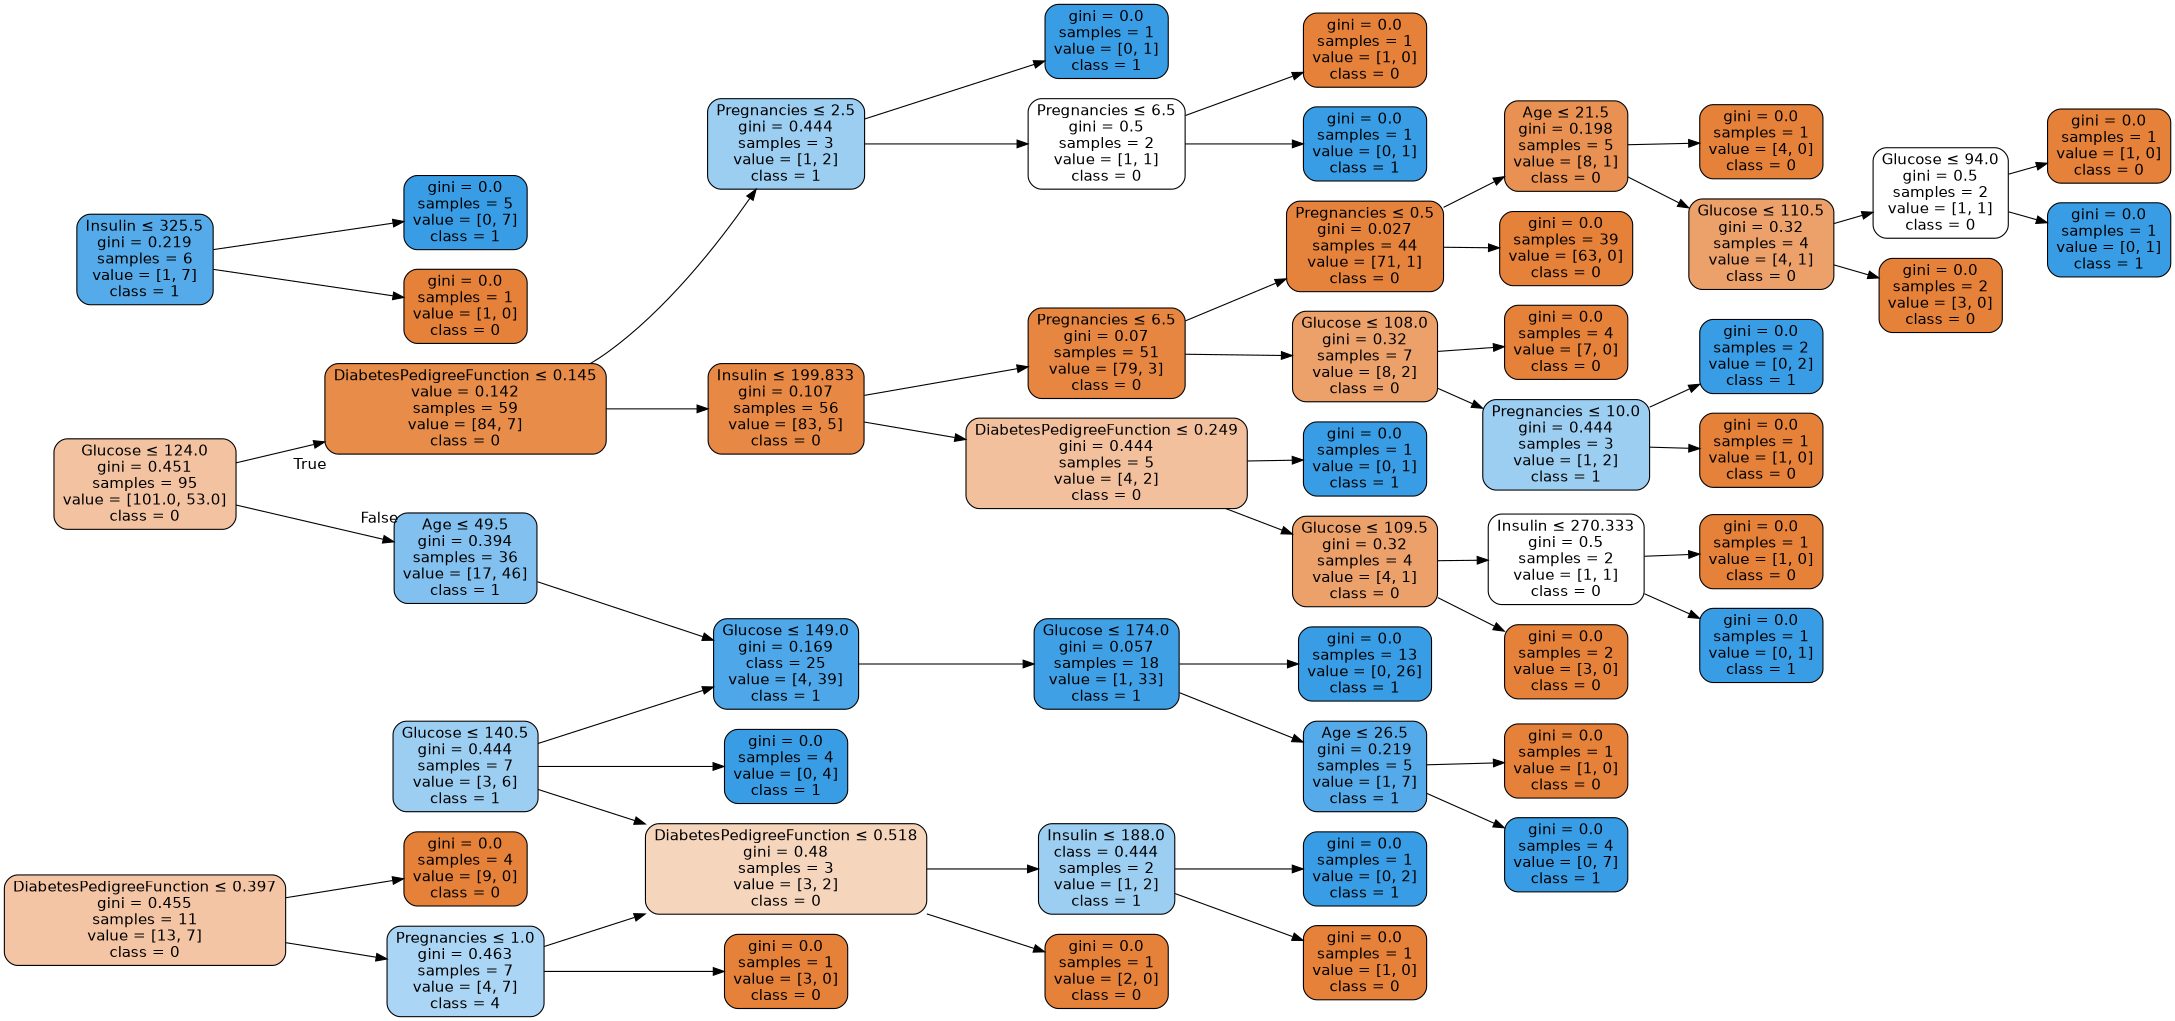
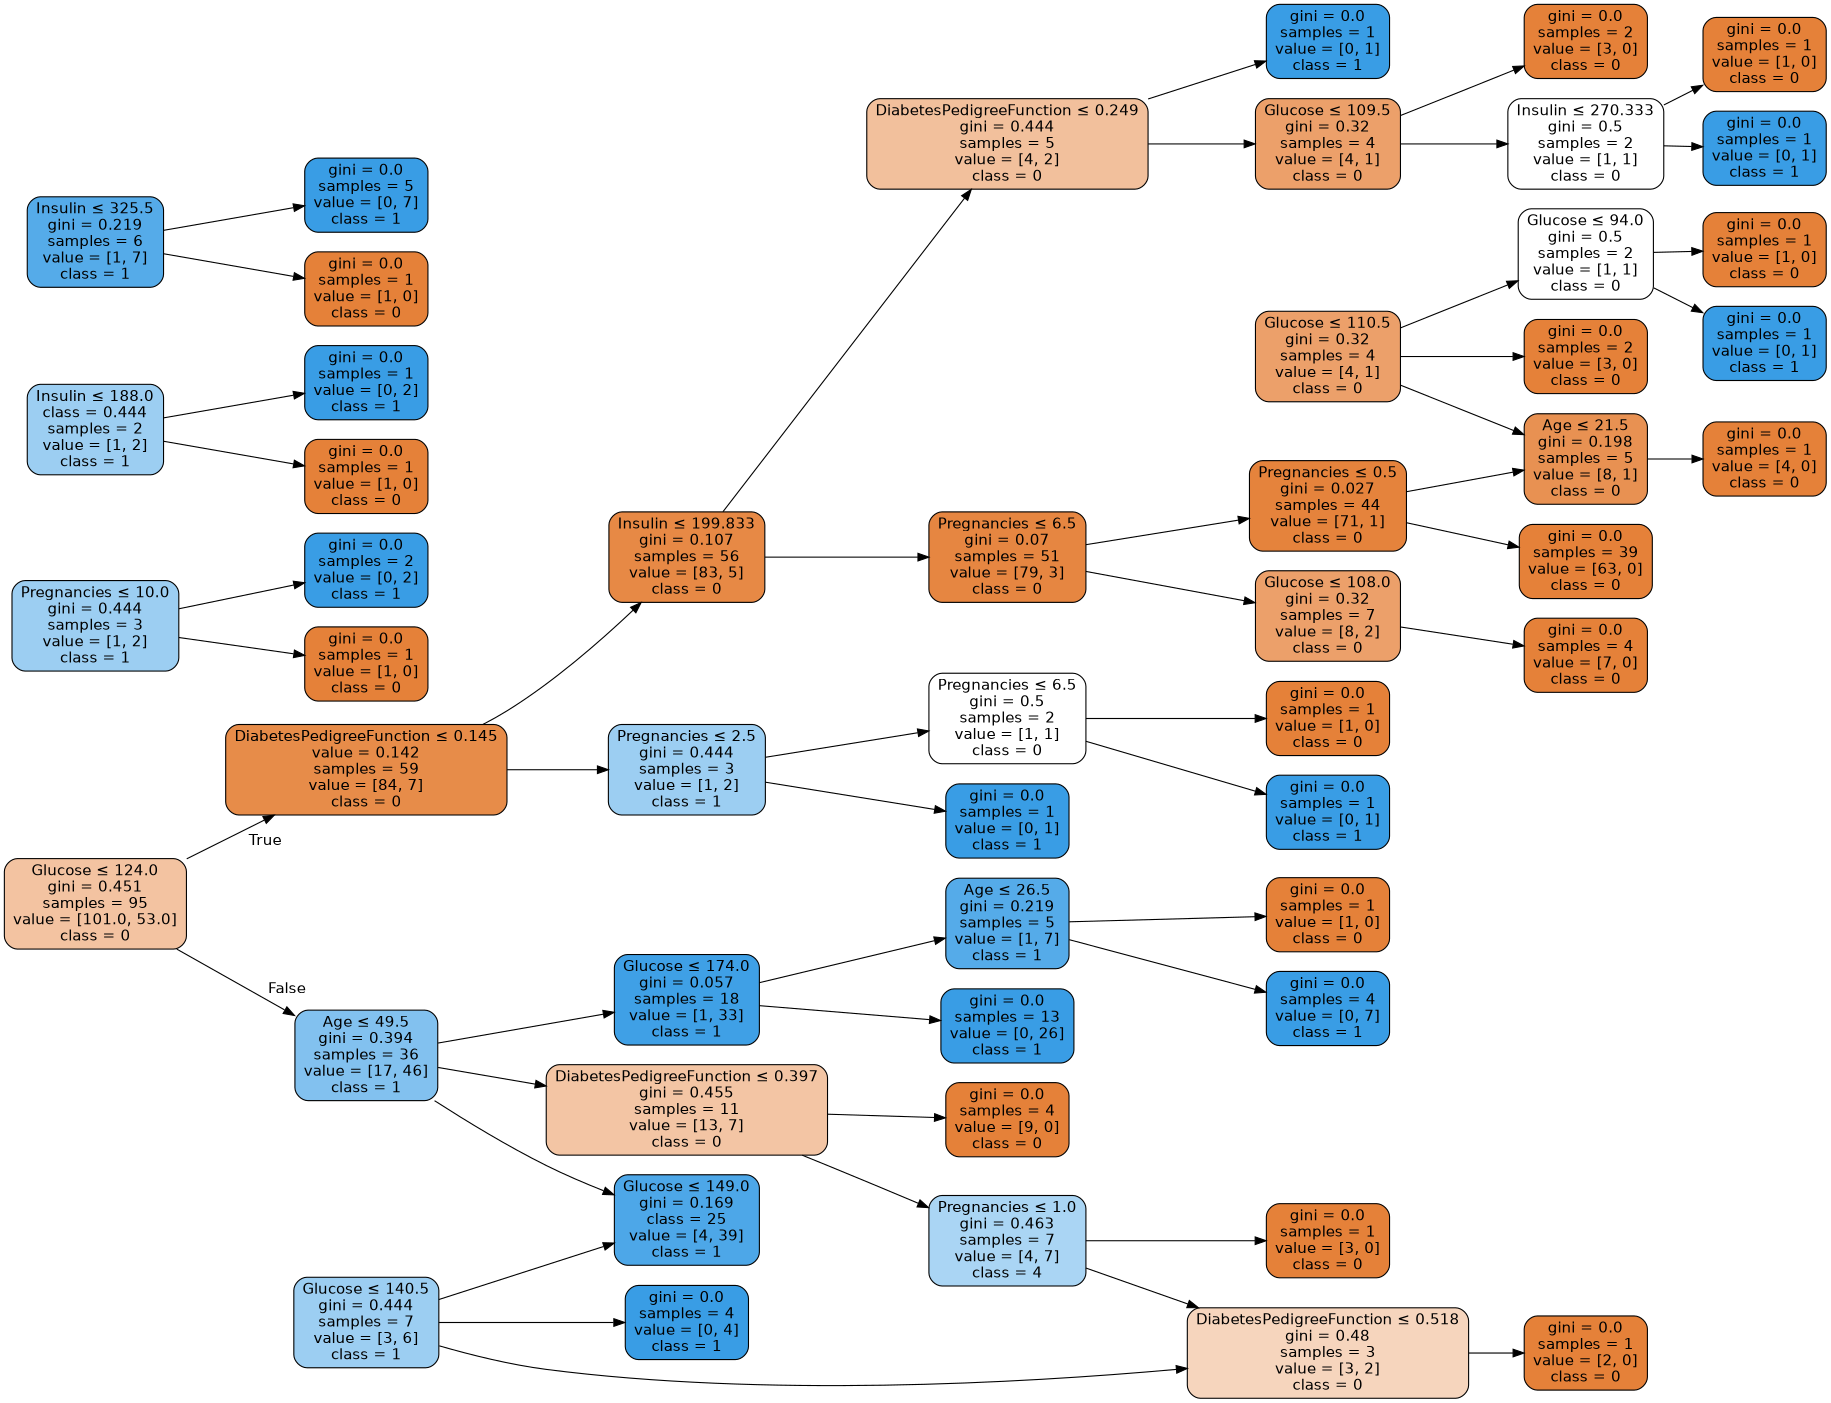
(1653, 190) -> (1457, 408)
(1455, 396) -> none
(941, 664) -> (521, 1029)
(977, 869) -> none
none -> (487, 1076)
